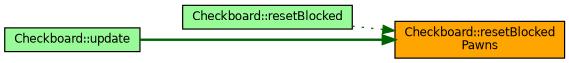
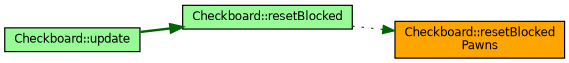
(261, 40) -> (155, 30)
